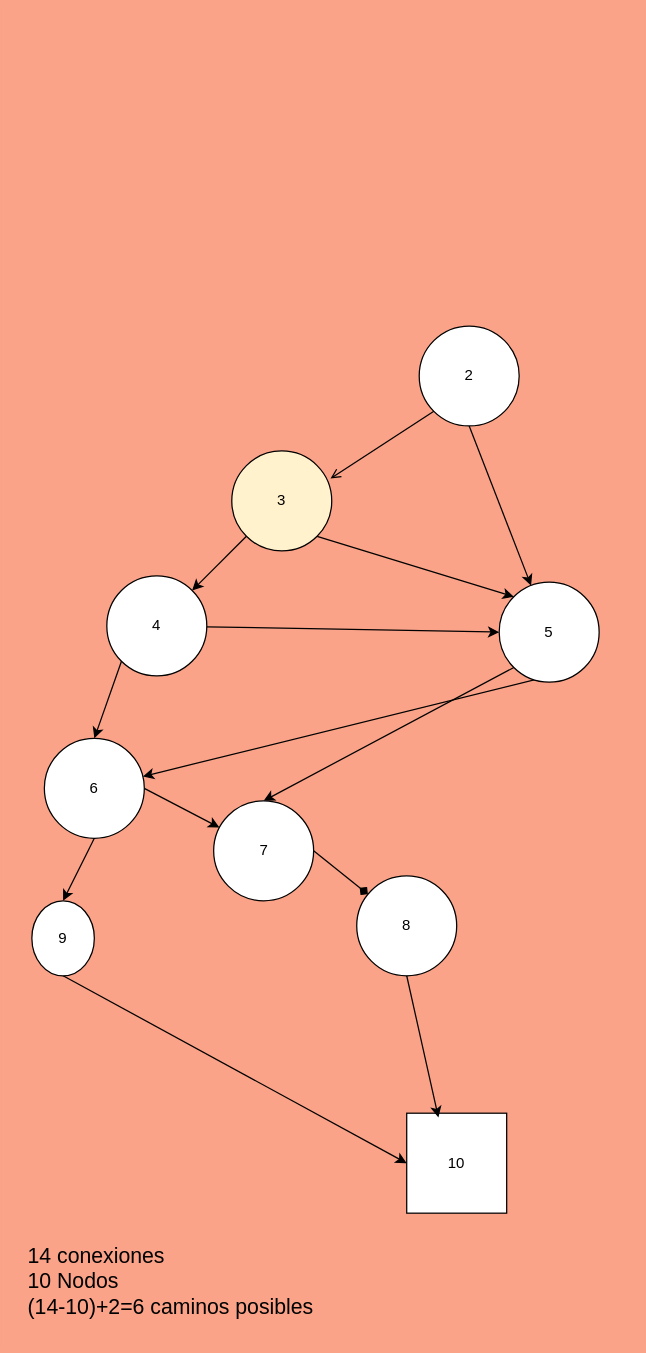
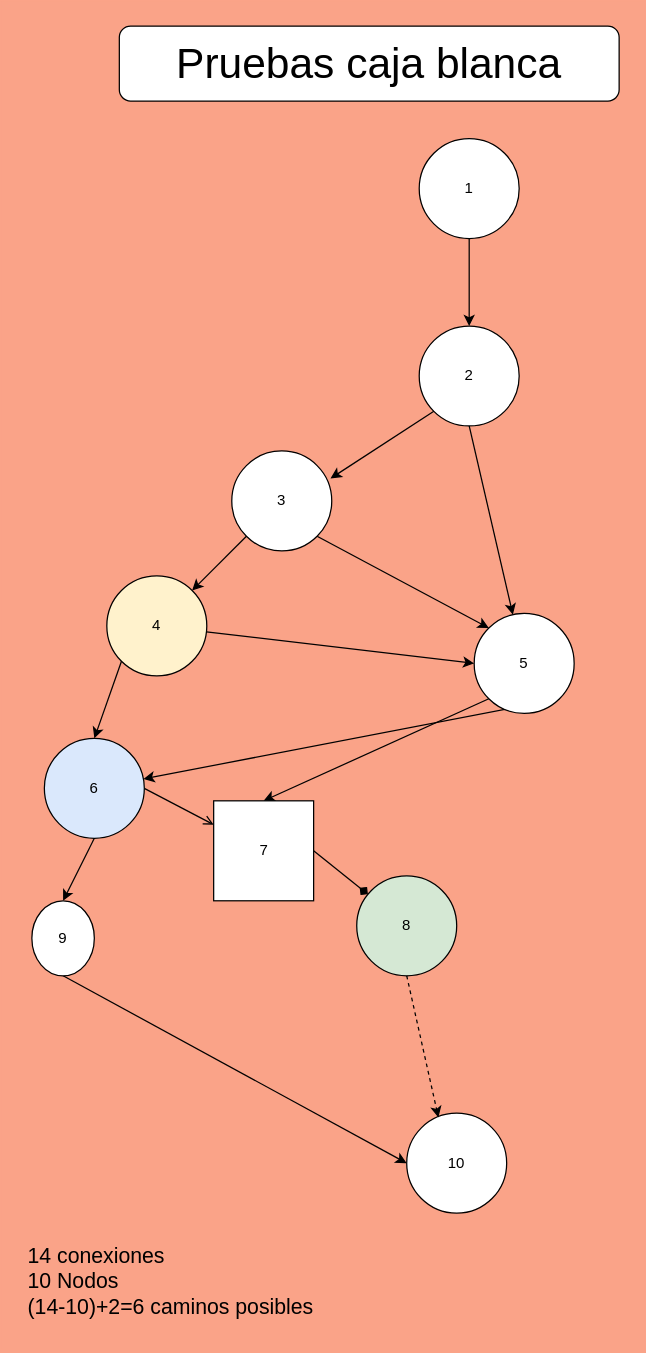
none -> (369, 63)
none -> (469, 188)
none -> (469, 277)
(336, 474) -> (339, 473)
(282, 501) -> (282, 501)
(157, 626) -> (157, 626)
(549, 632) -> (524, 663)
(94, 788) -> (94, 788)
(209, 822) -> (209, 822)
(264, 851) -> (264, 851)
(407, 926) -> (407, 926)
(422, 1042) -> (422, 1042)
(457, 1163) -> (457, 1163)
